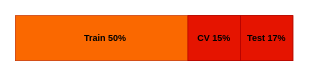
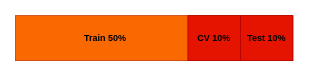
(214, 38) -> (214, 38)
(267, 38) -> (267, 38)
